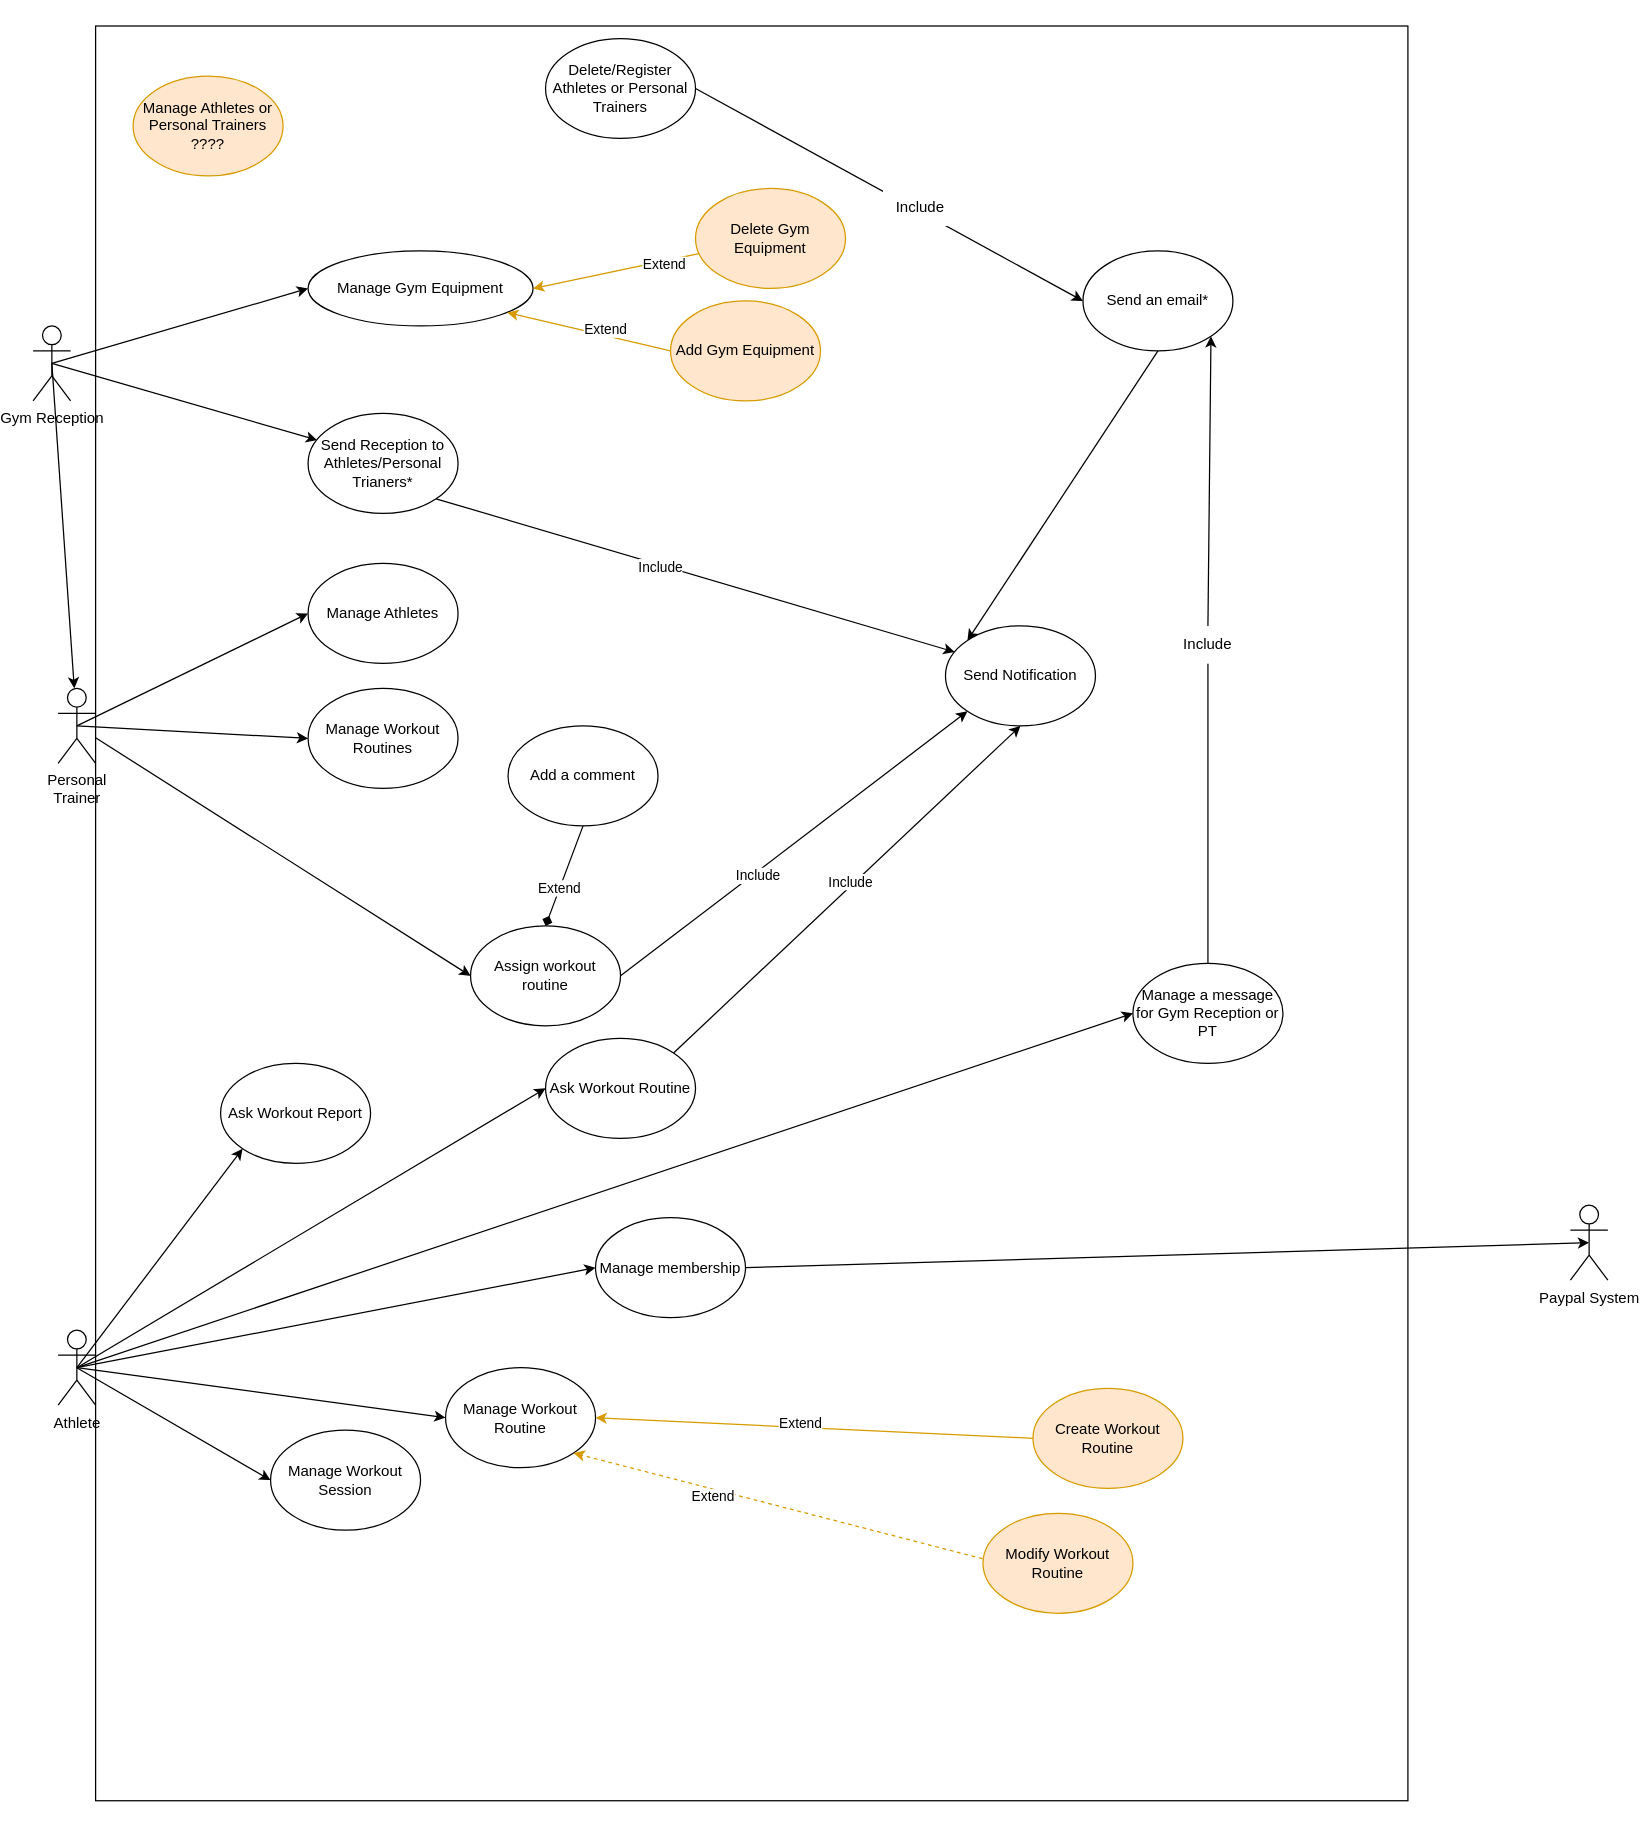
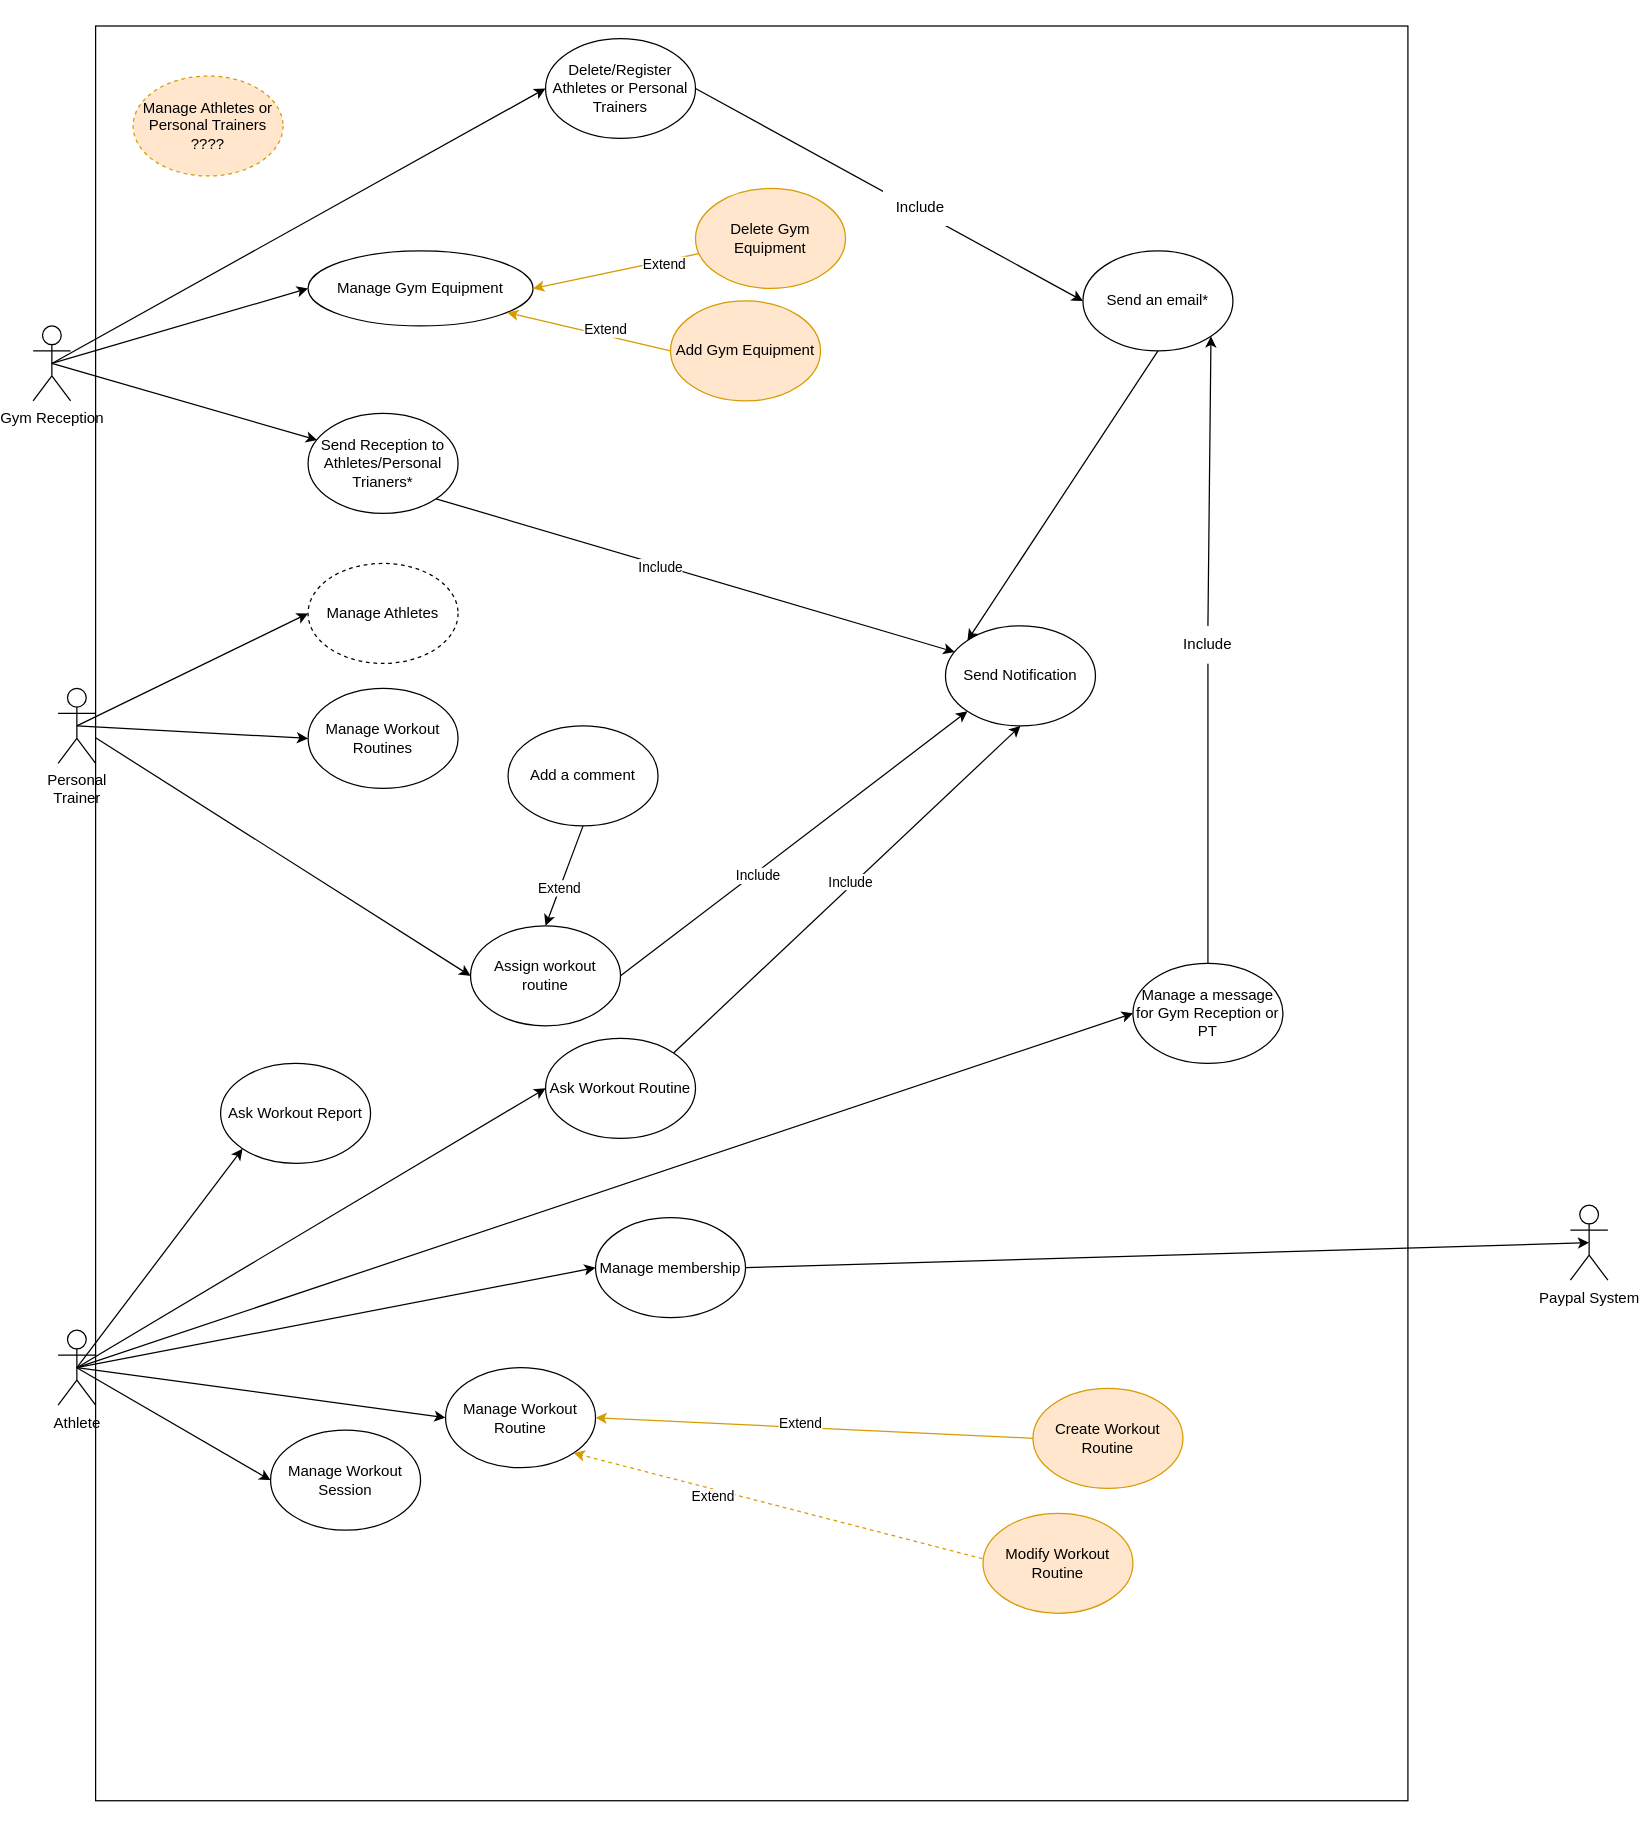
(208, 126) -> (208, 126)
(63, 530) -> (305, 222)
(383, 613) -> (383, 613)
(549, 916) -> (549, 916)
